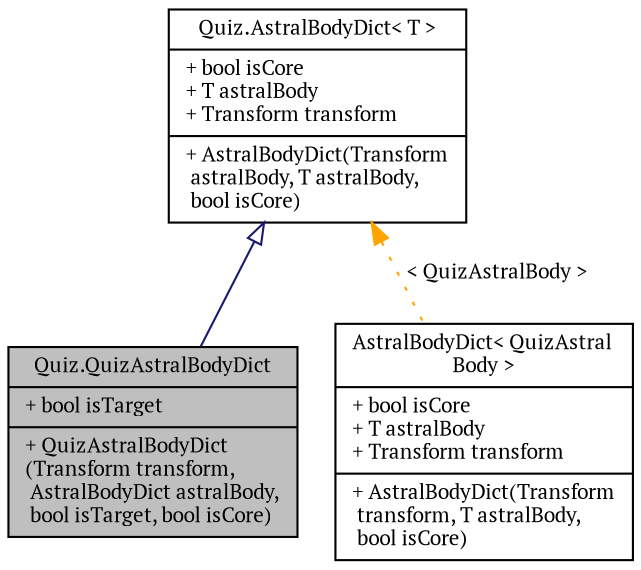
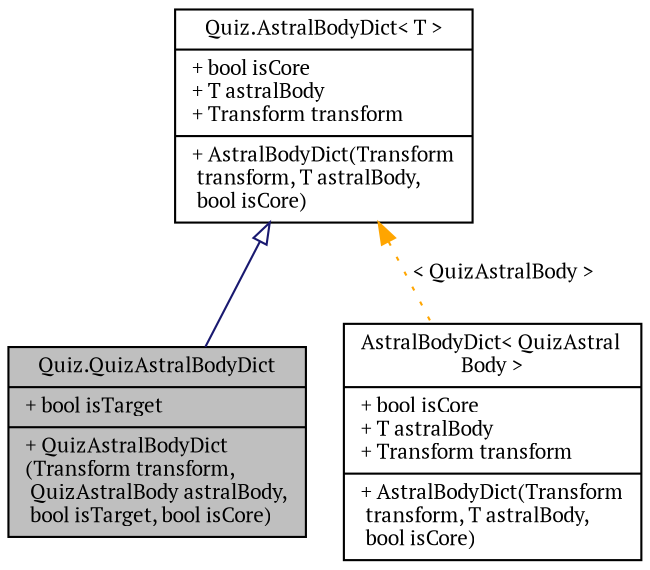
(304, 178) -> (307, 178)
(153, 493) -> (157, 493)
